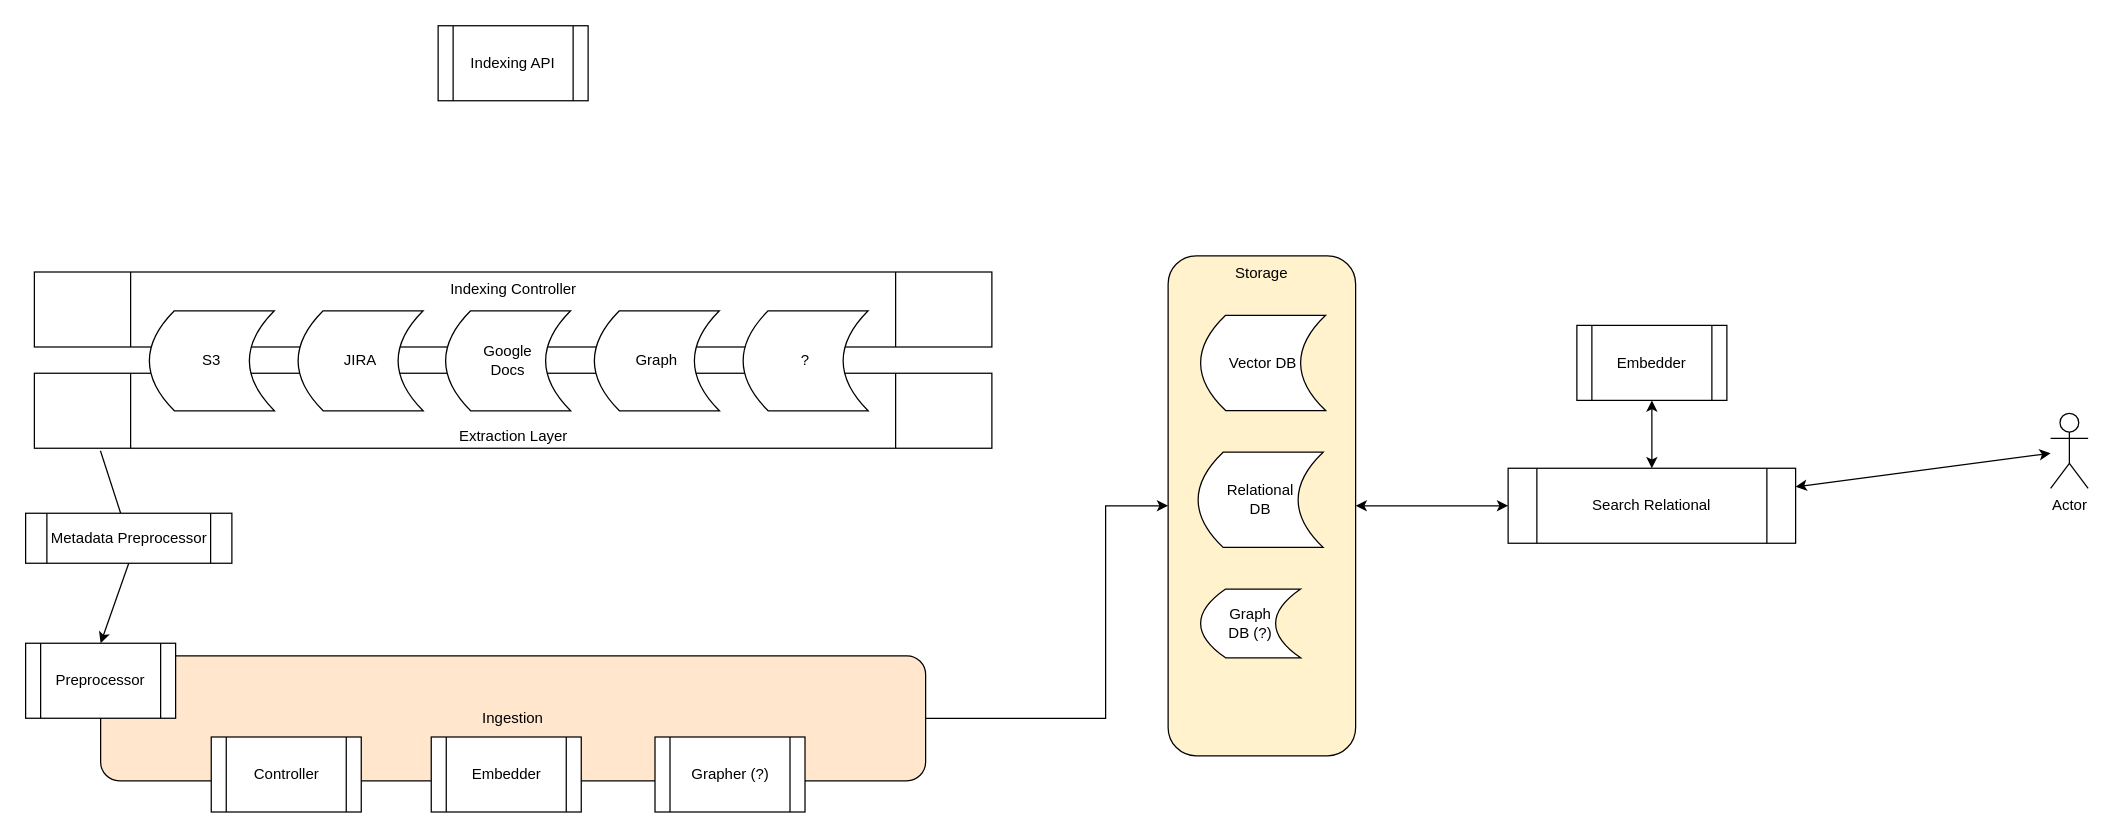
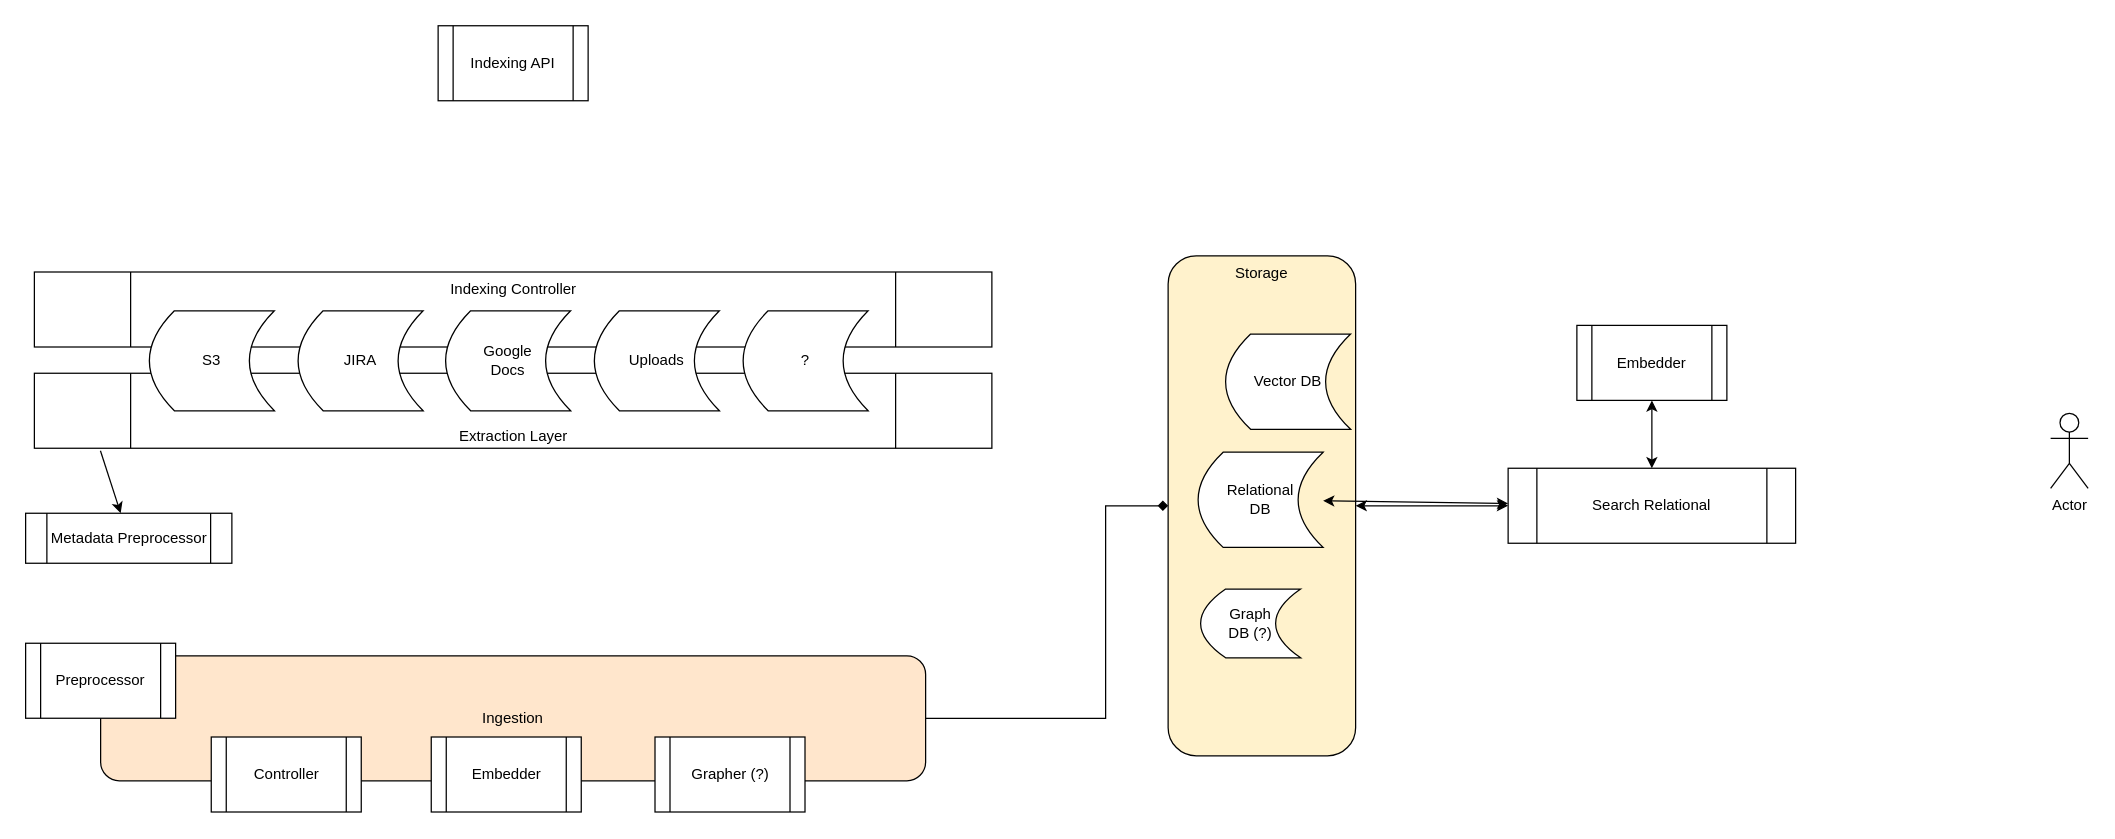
(657, 361) -> (657, 361)
(1263, 363) -> (1288, 382)
(1923, 470) -> (1416, 502)
(118, 506) -> (118, 504)
(1158, 506) -> (1157, 506)
(116, 599) -> none
